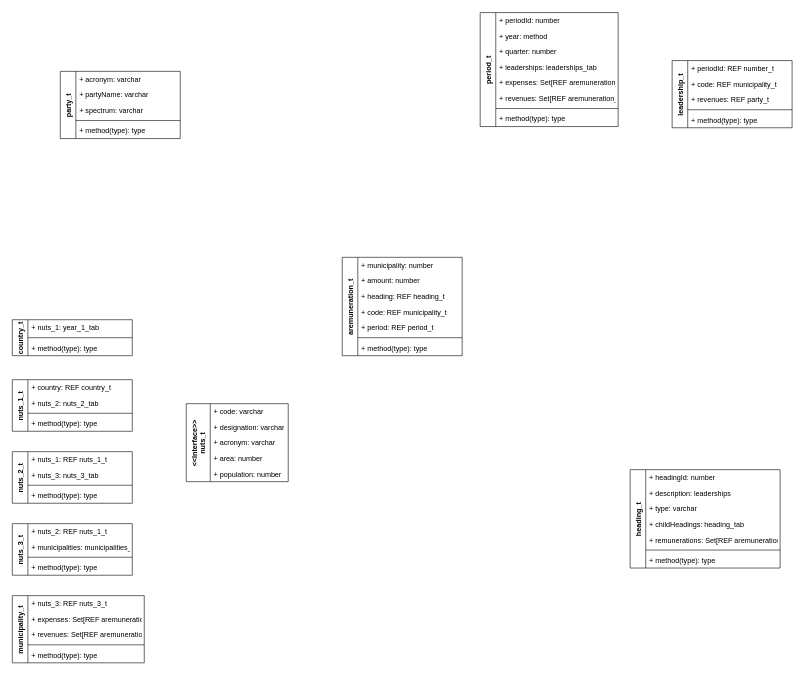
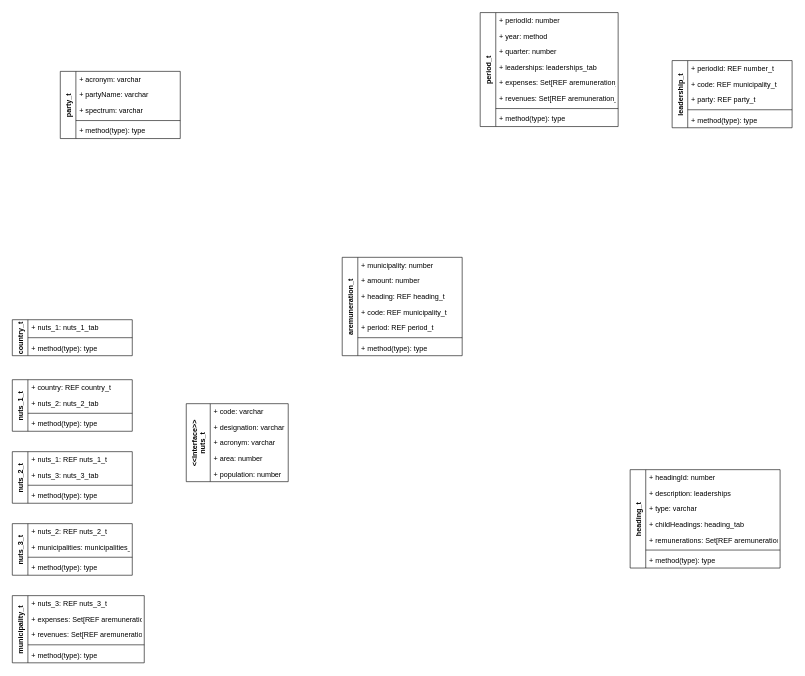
(734, 100) -> (728, 100)
(69, 328) -> (69, 328)
(72, 532) -> (72, 532)
